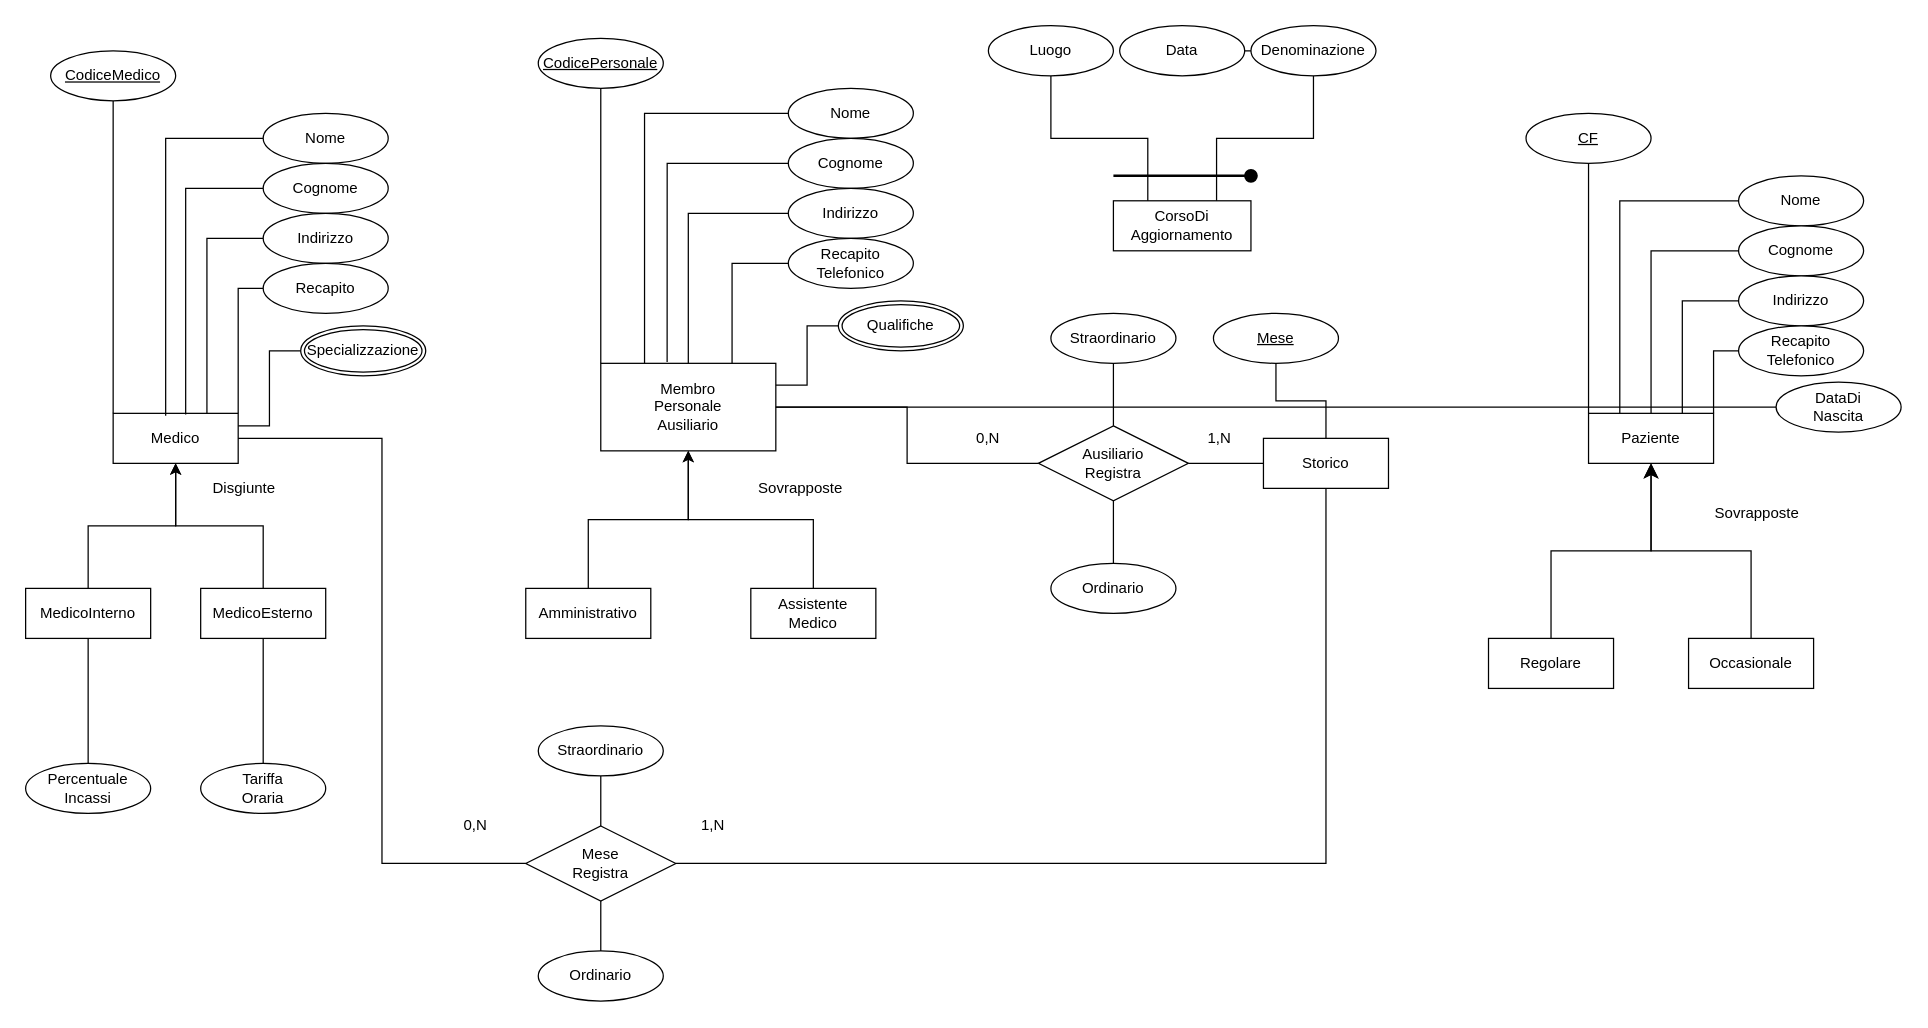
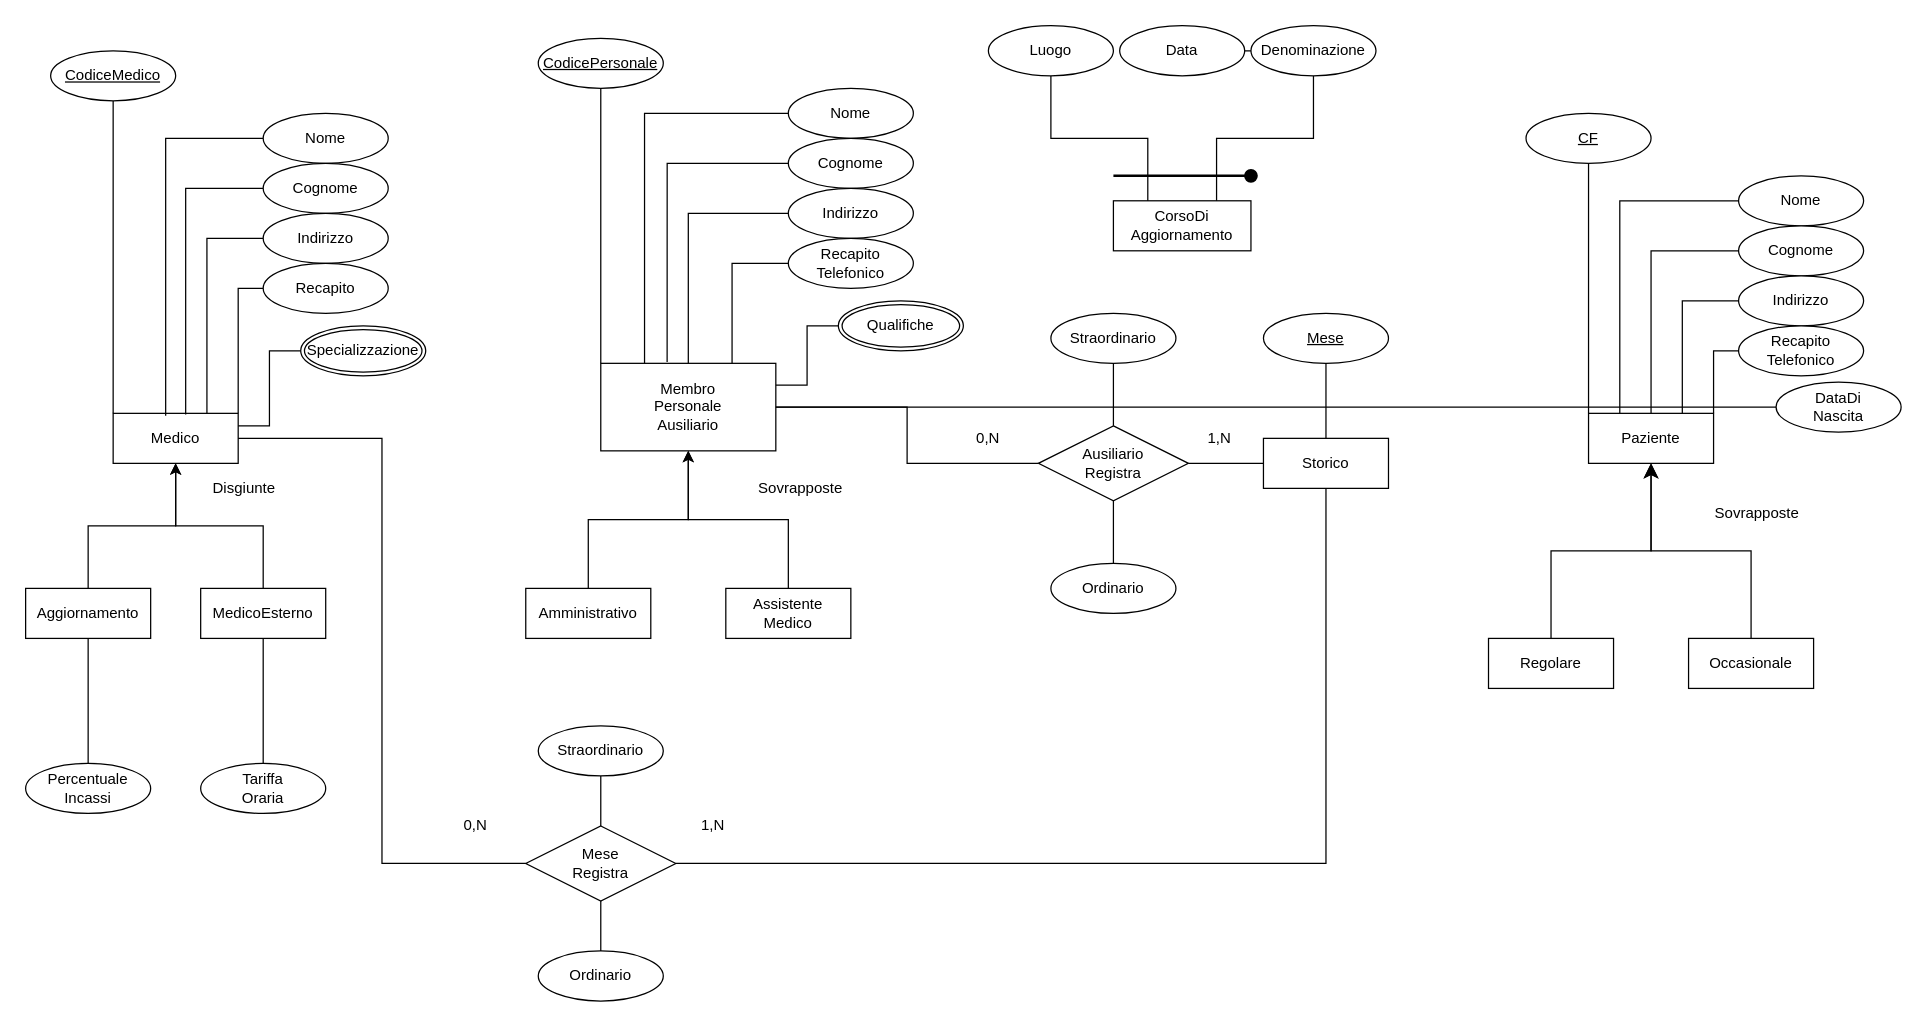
(1276, 338) -> (1326, 338)
(88, 613) -> (88, 613)
(813, 613) -> (788, 613)
